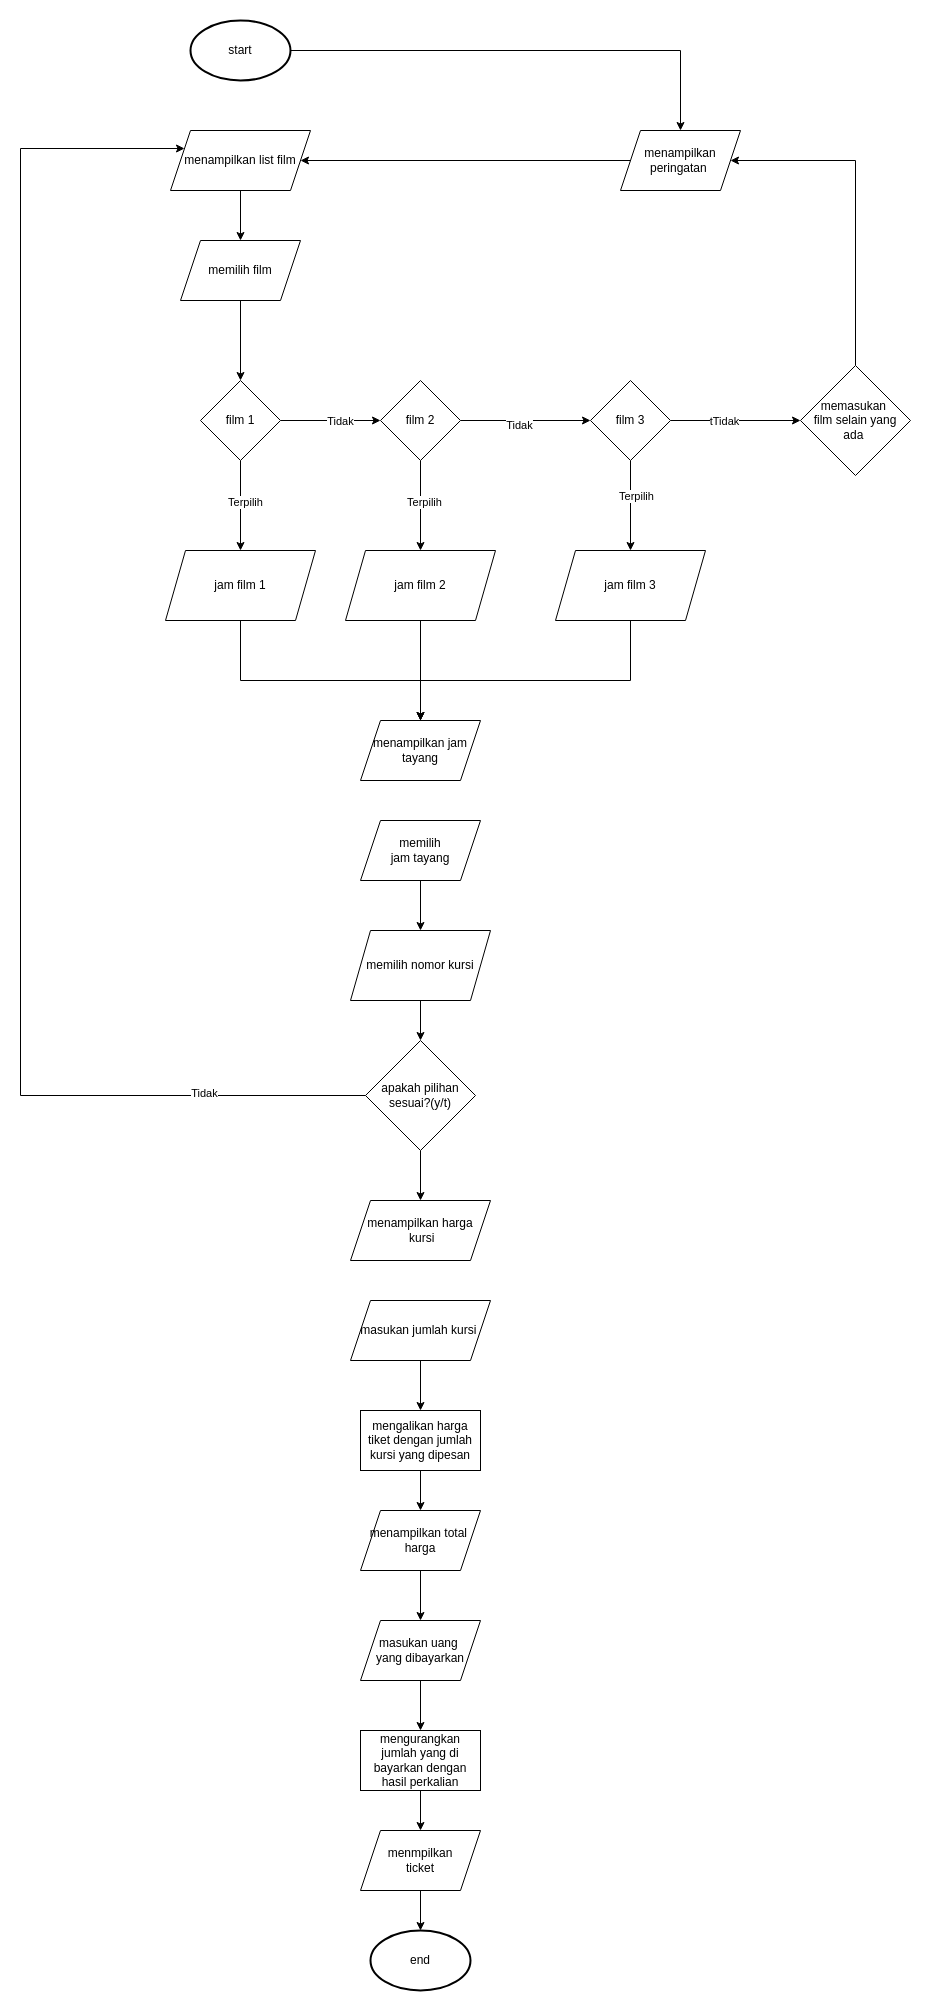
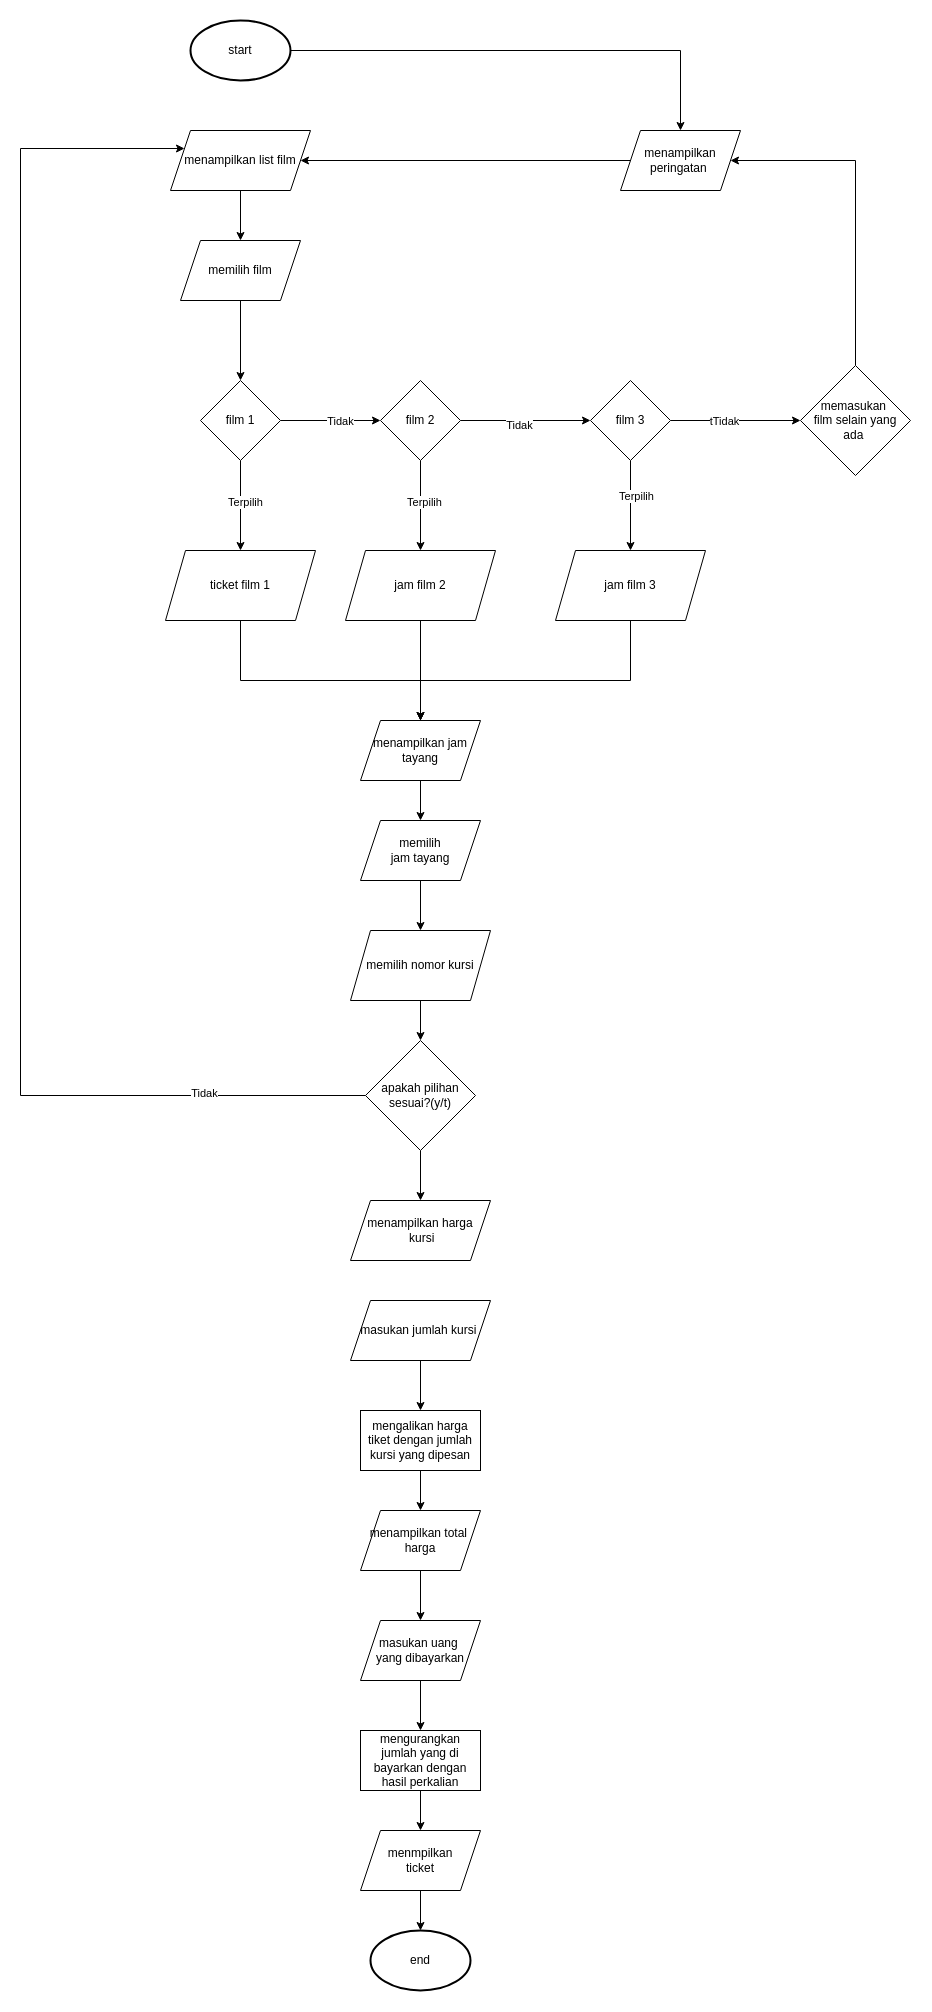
(241, 586) -> (241, 586)
none -> (421, 797)
